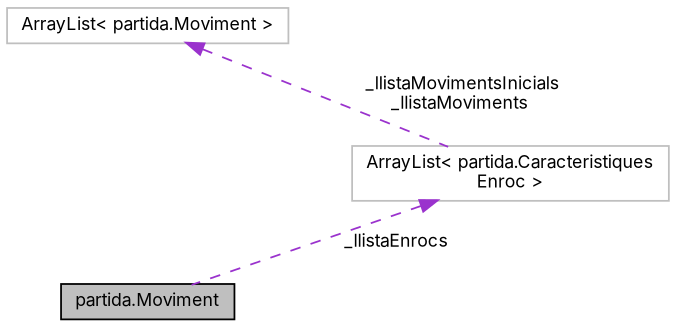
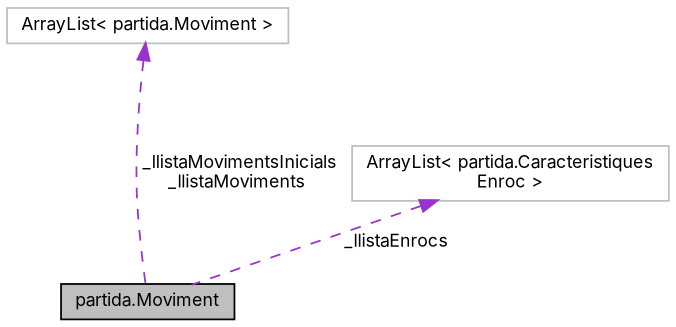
(325, 98) -> (136, 173)
